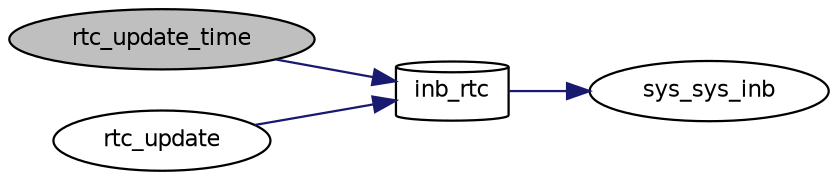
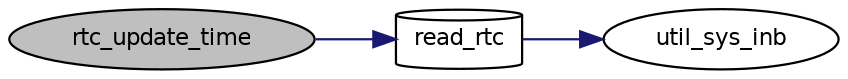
(452, 91) -> (459, 39)
(709, 91) -> (721, 39)
(162, 141) -> none
